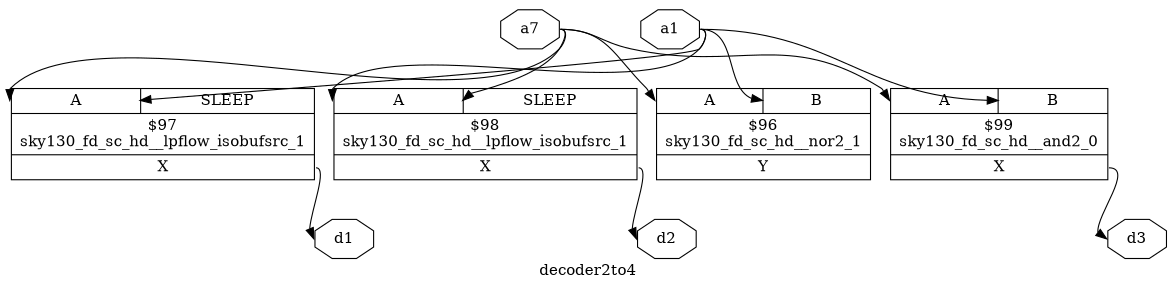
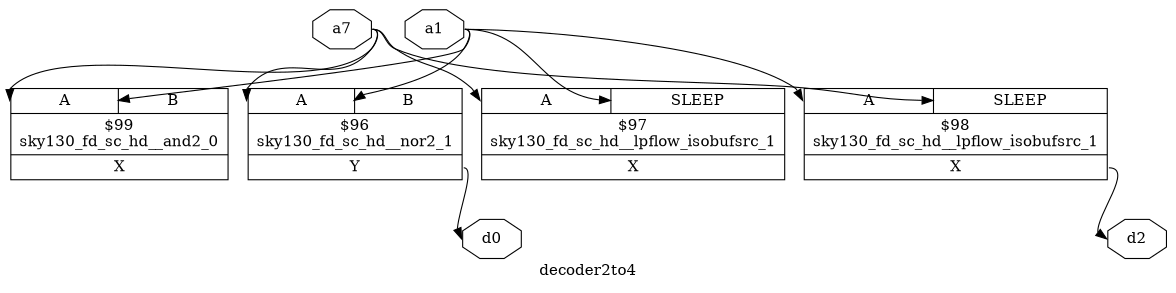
(344, 239) -> none
none -> (492, 239)
(1137, 239) -> none
